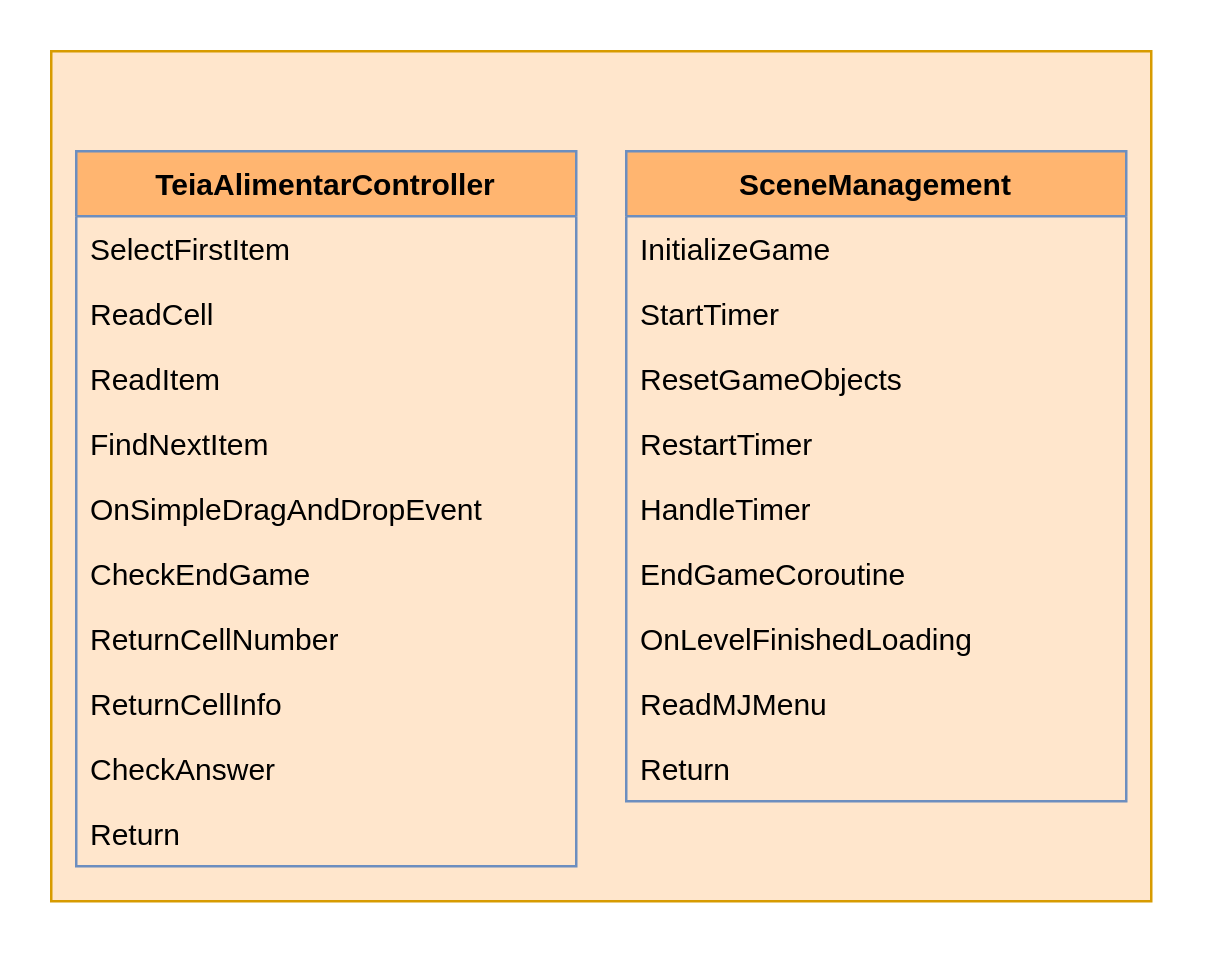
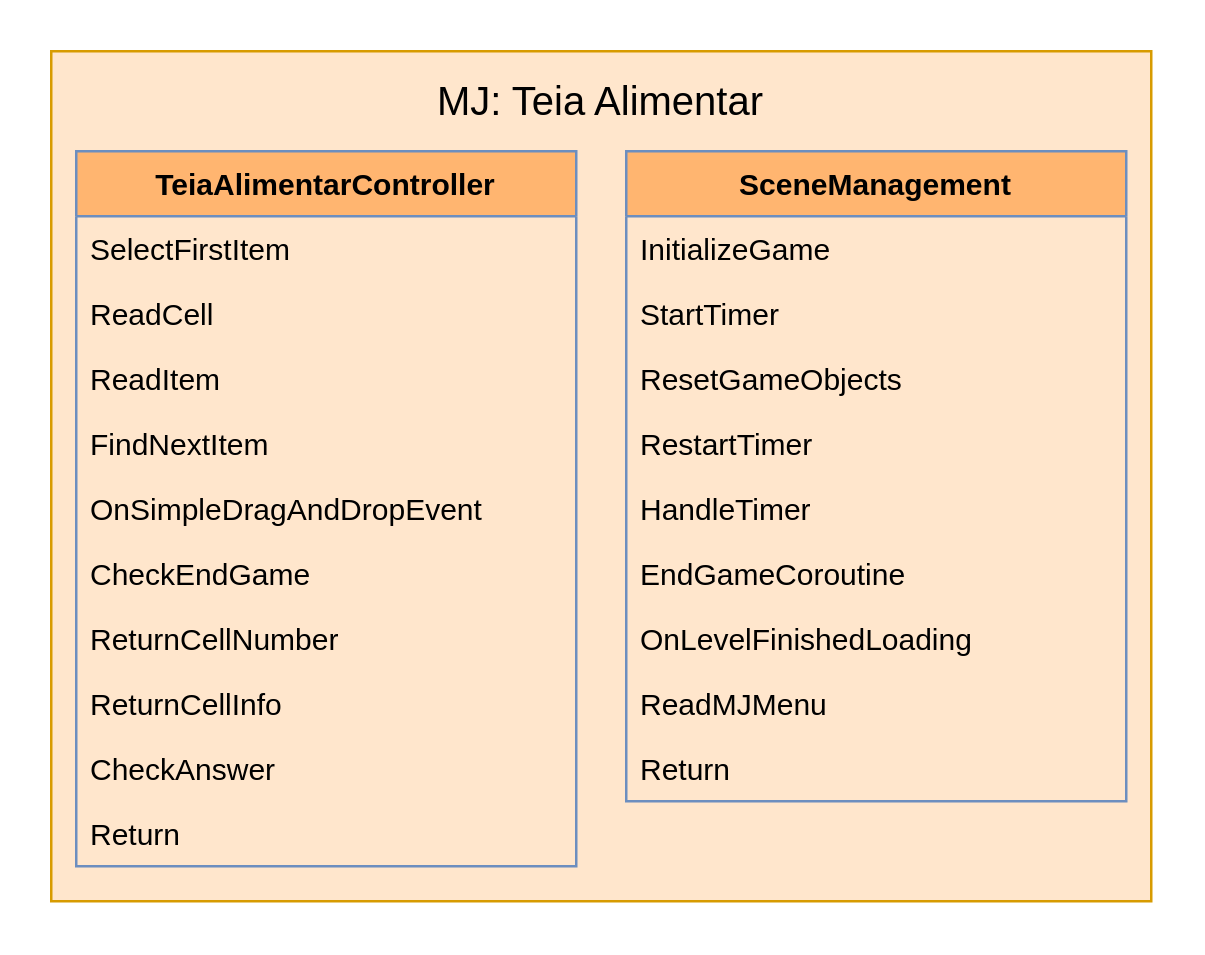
none -> (601, 101)
